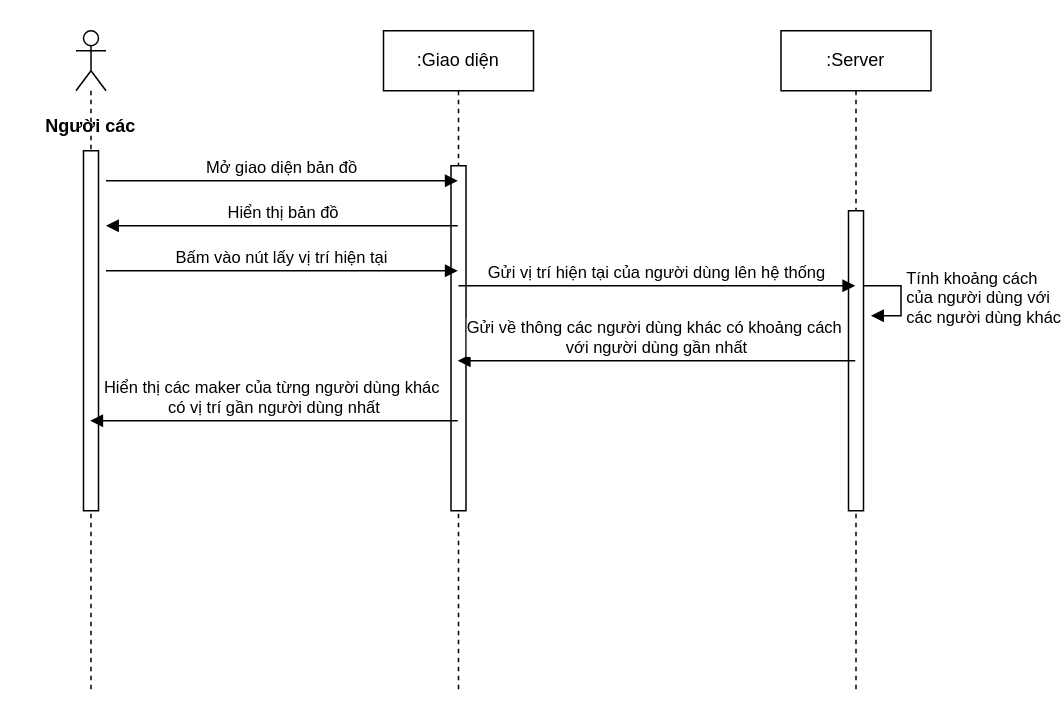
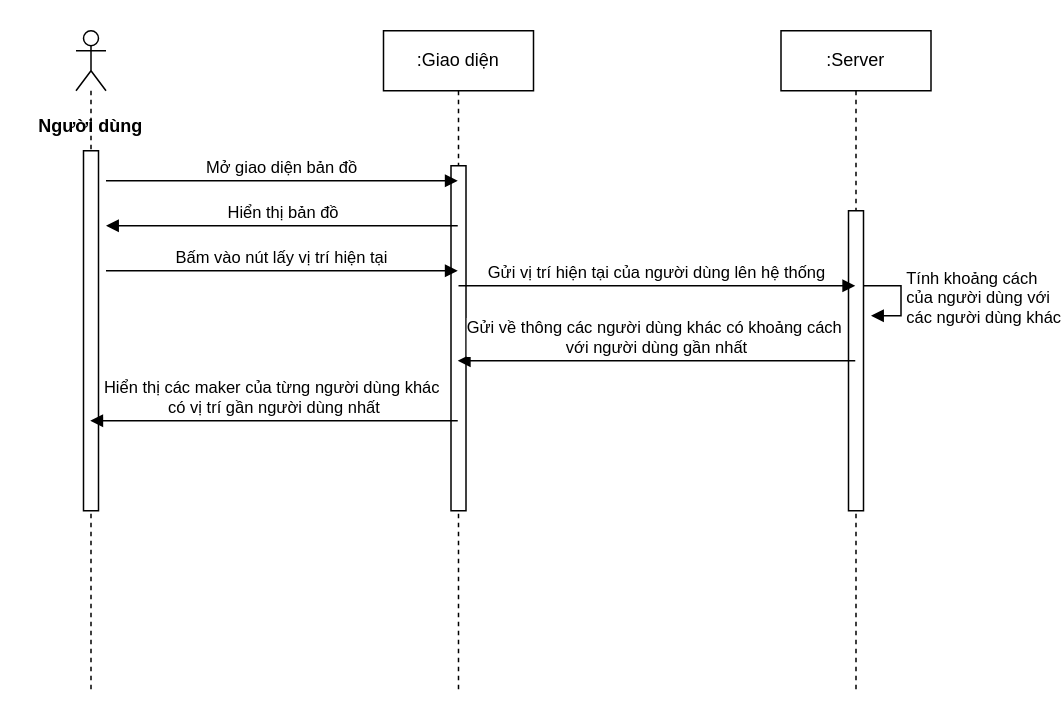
(90, 126) -> (90, 126)
